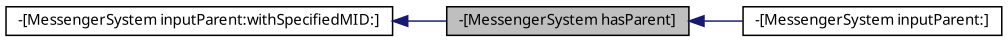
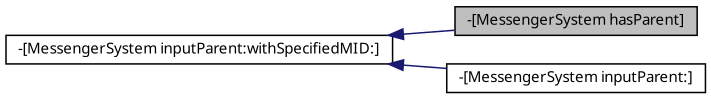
(724, 21) -> (425, 67)
